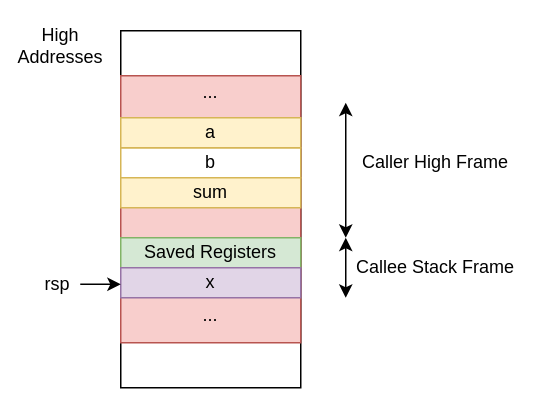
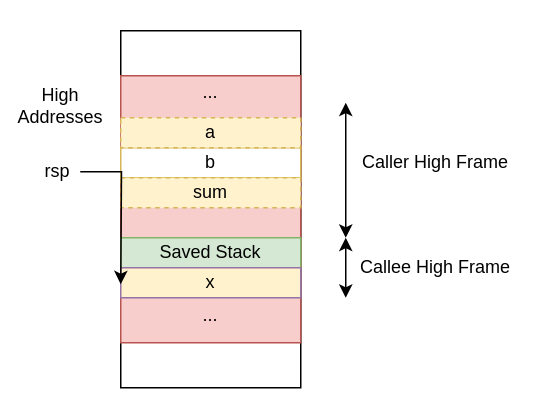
(61, 46) -> (61, 106)
(211, 133) -> (211, 133)
(211, 193) -> (211, 193)
(211, 253) -> (211, 253)
(436, 268) -> (436, 268)
(211, 283) -> (211, 283)
(58, 284) -> (58, 172)
